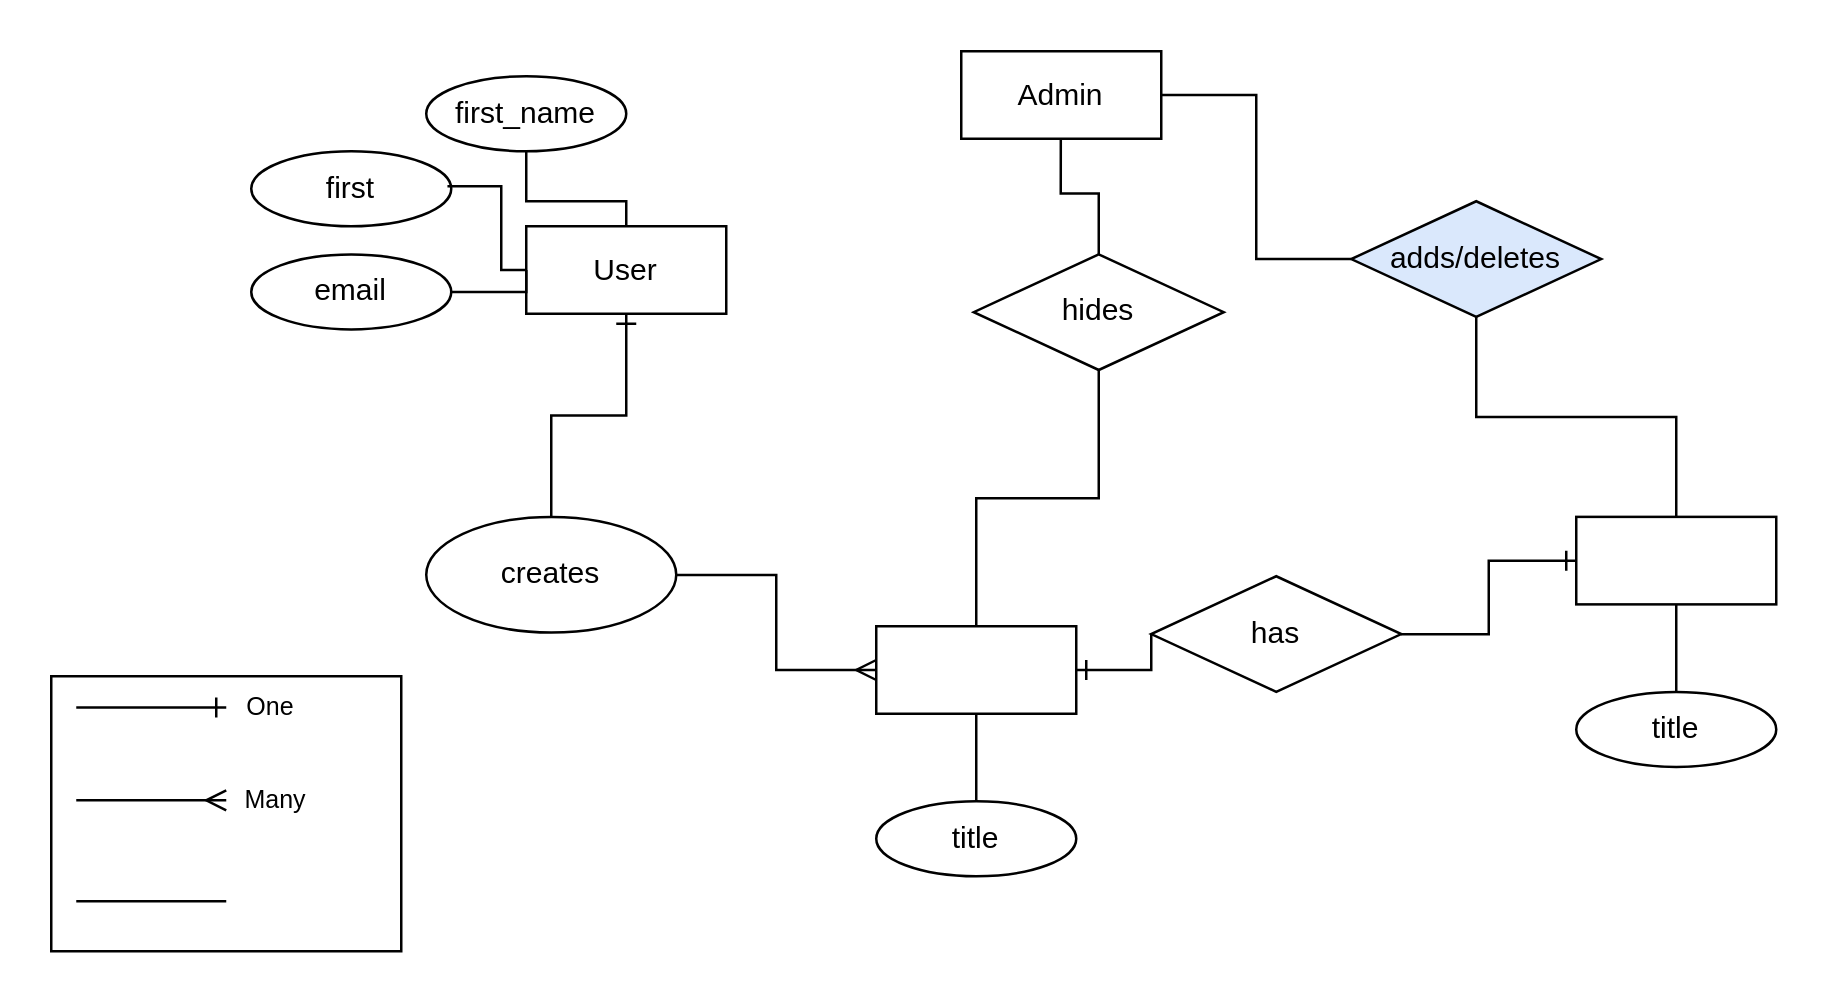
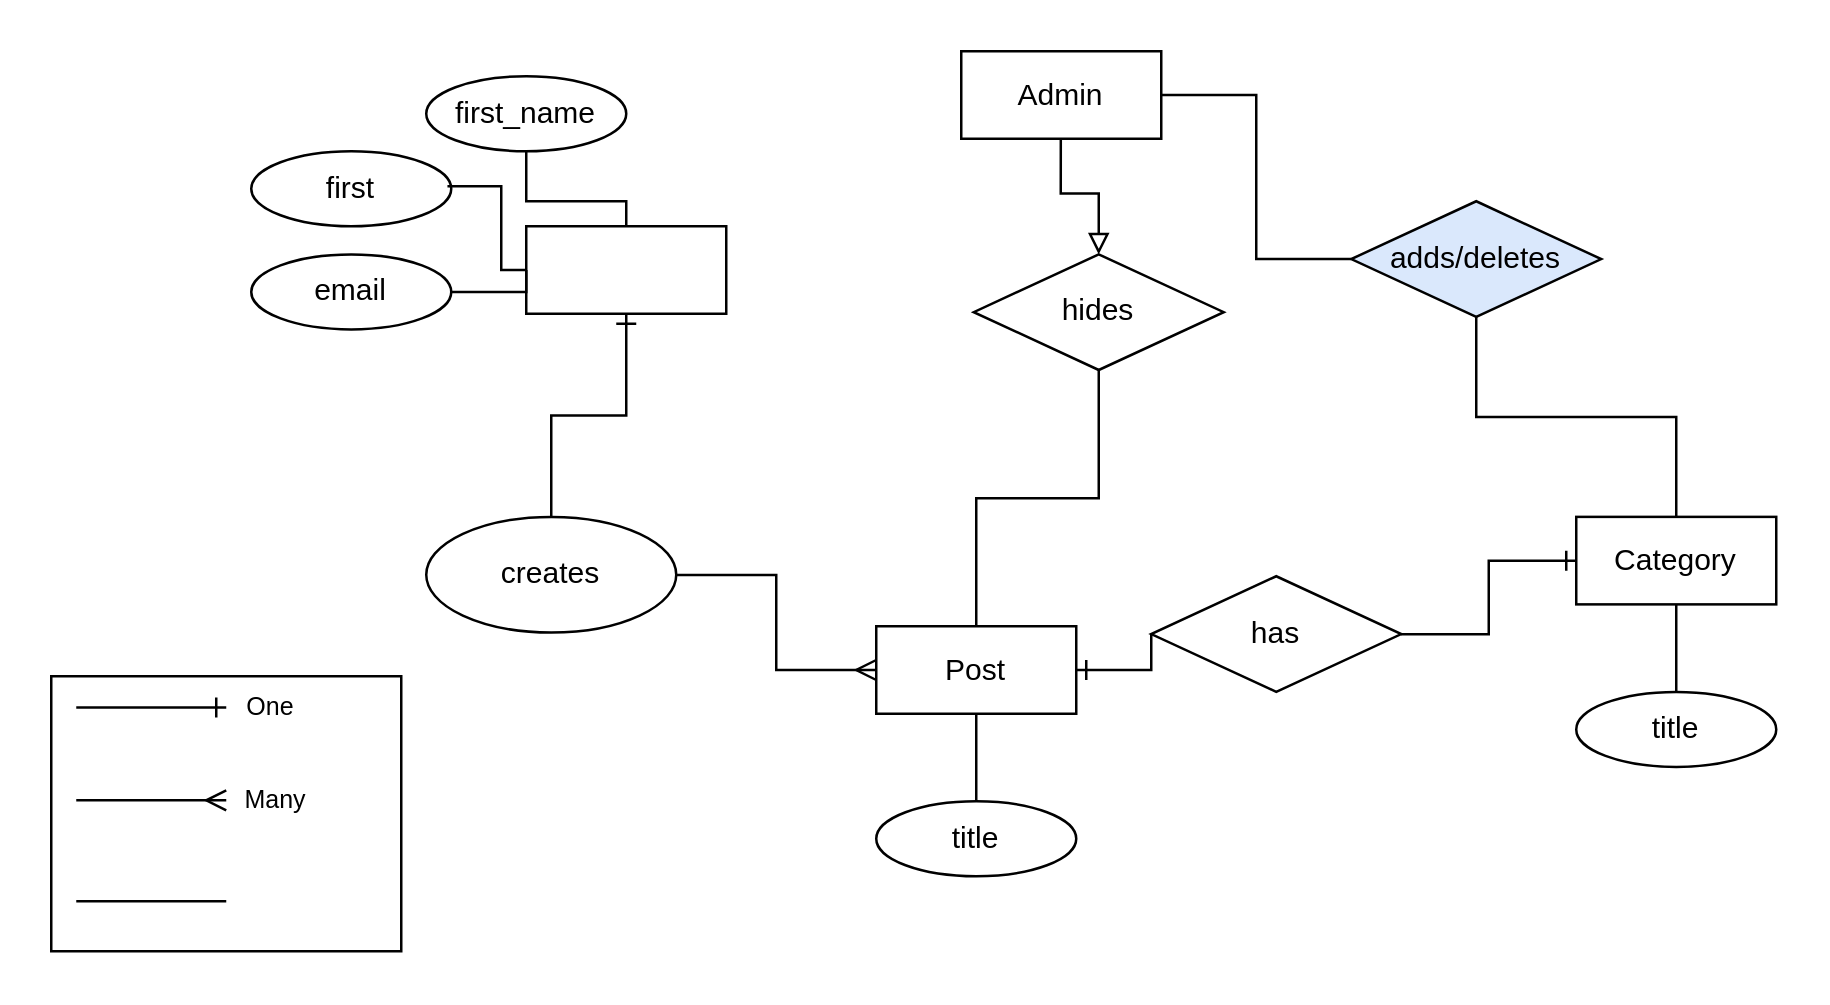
(1099, 241) -> (1099, 232)
(626, 270) -> none
none -> (1676, 561)
none -> (976, 670)
